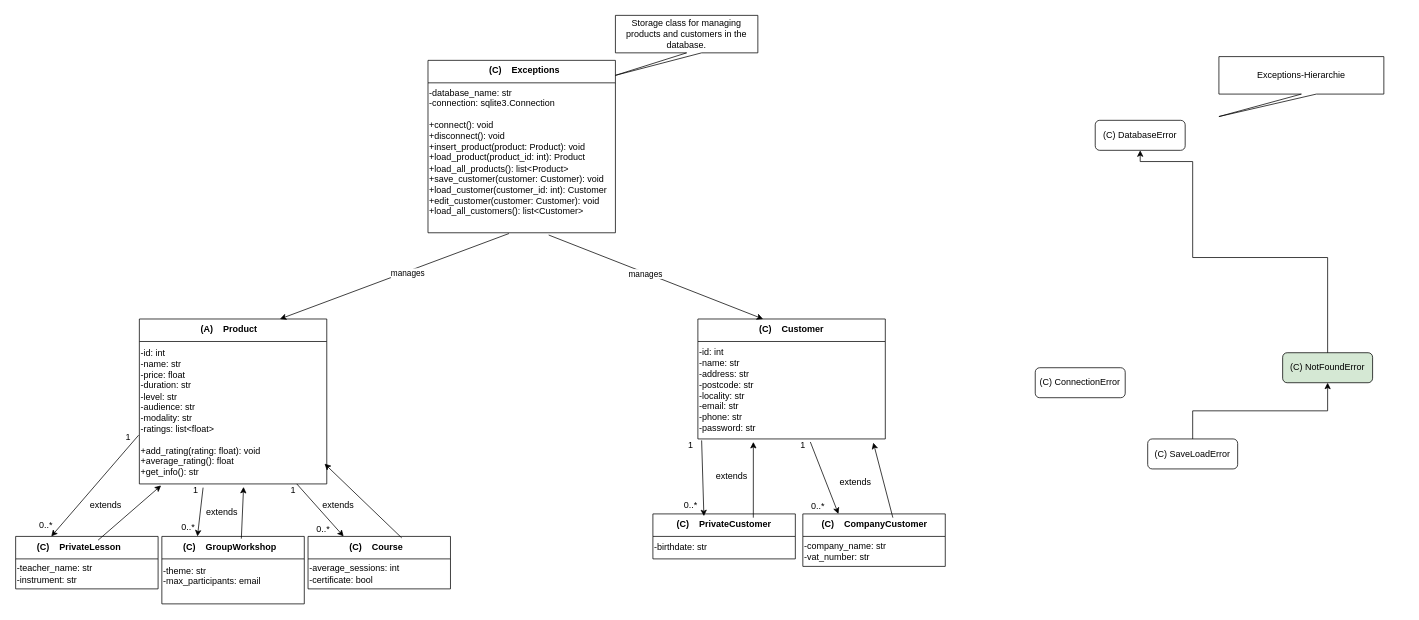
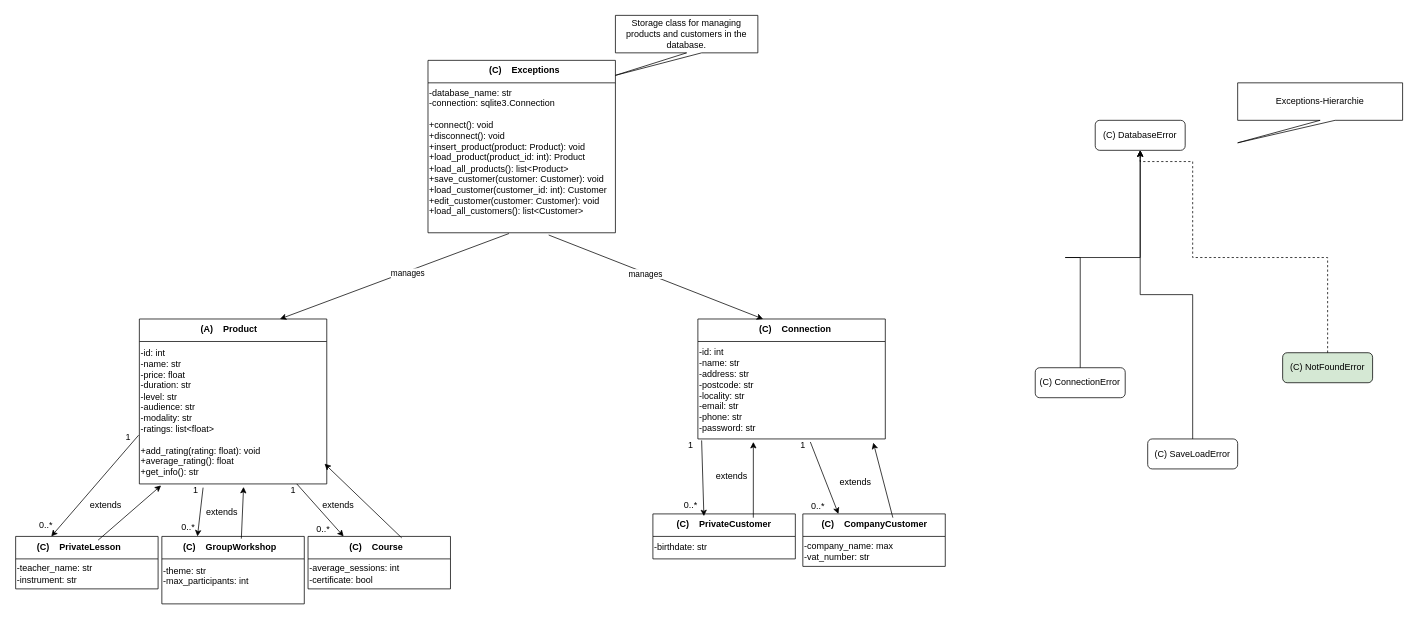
(1302, 87) -> (1320, 113)
(1234, 258) -> (1234, 258)
none -> (1080, 269)
(735, 330) -> (739, 330)
(1328, 401) -> (1193, 310)
(847, 552) -> (847, 552)
(217, 582) -> (213, 582)
